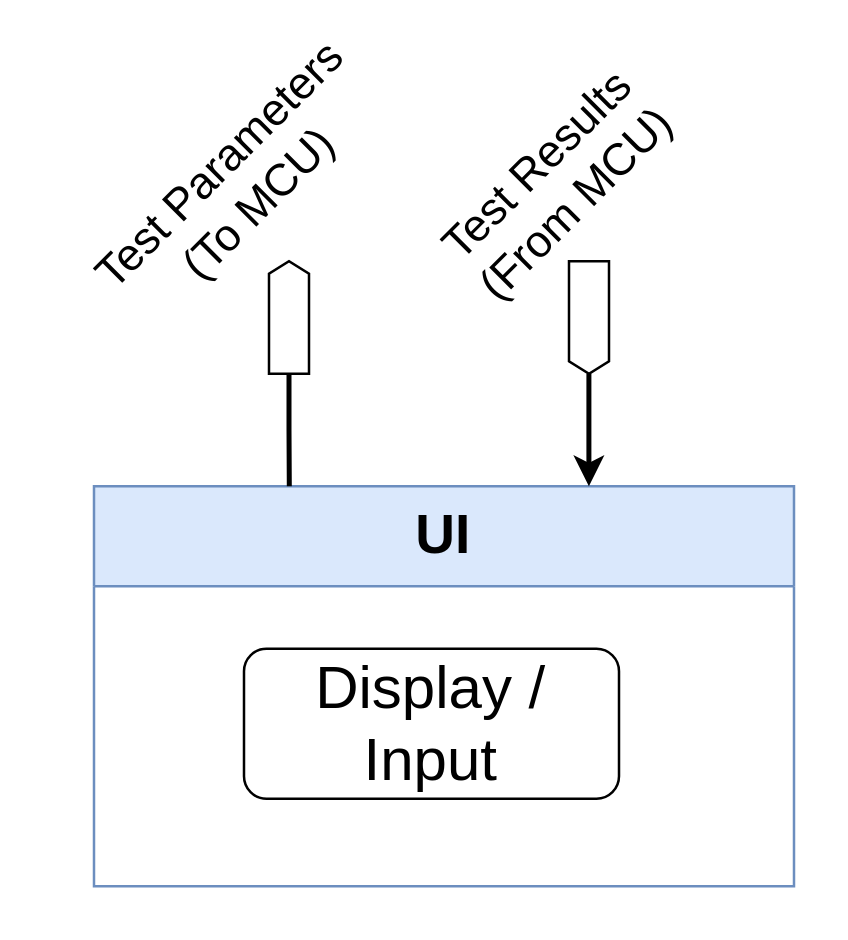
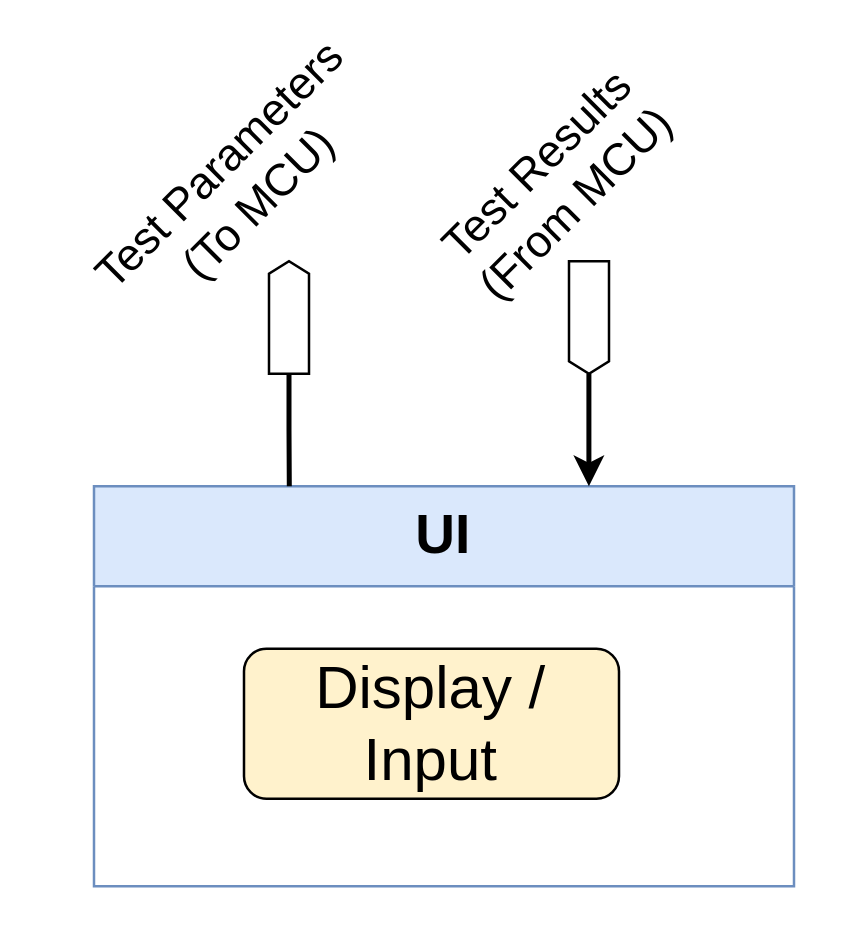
(431, 724) -> (431, 724)
